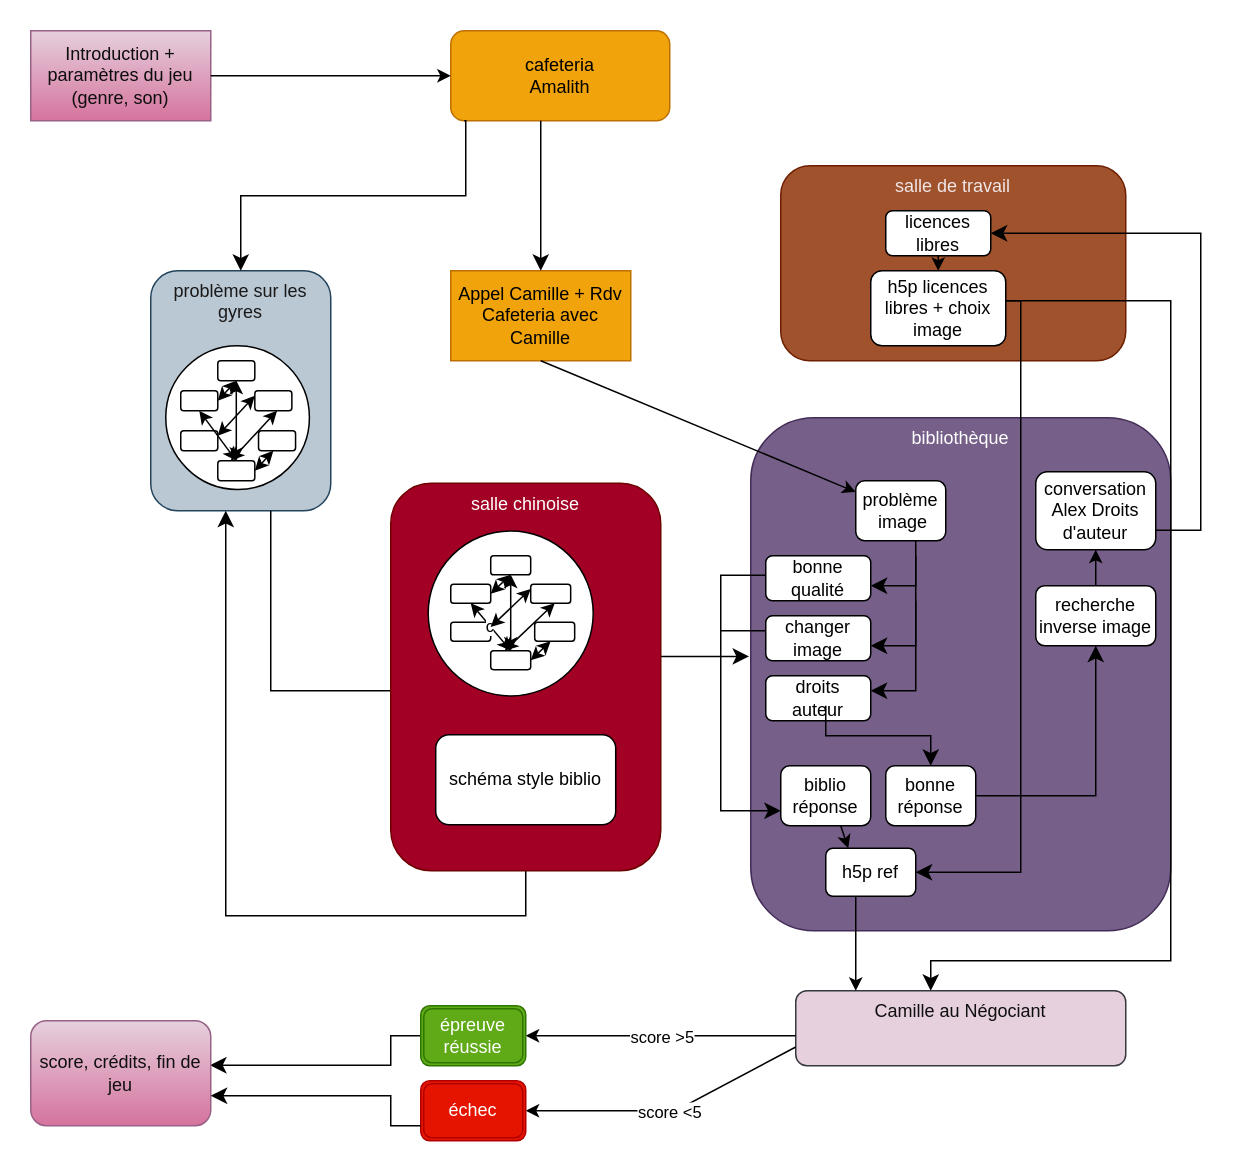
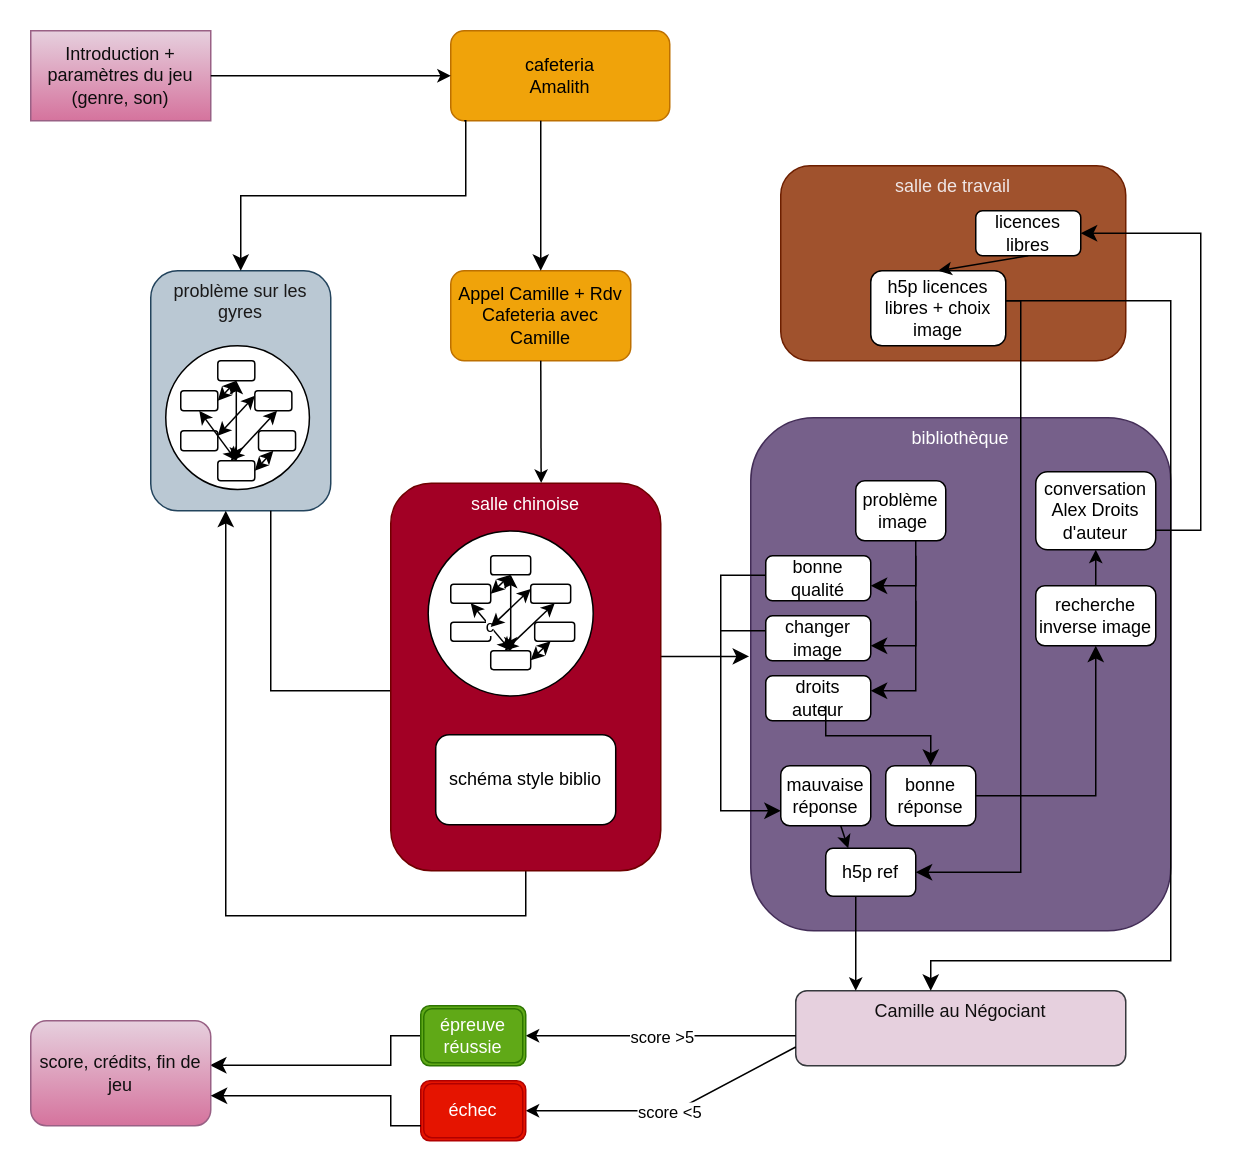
(938, 233) -> (1028, 233)
(541, 316) -> (541, 316)
(693, 424) -> (541, 417)
(826, 796) -> (826, 796)
